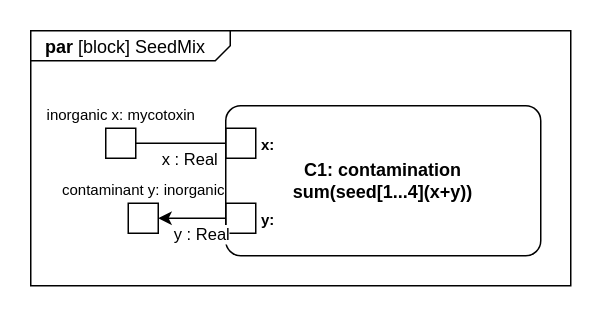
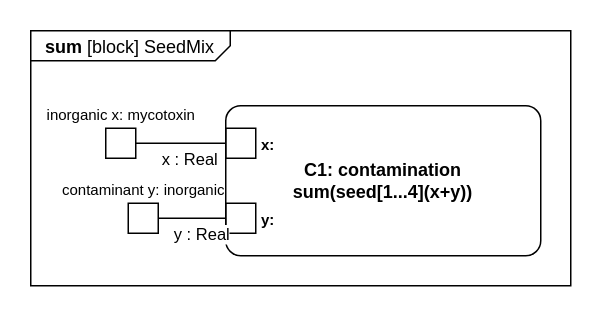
(123, 31) -> (123, 31)
(170, 218) -> (165, 218)
